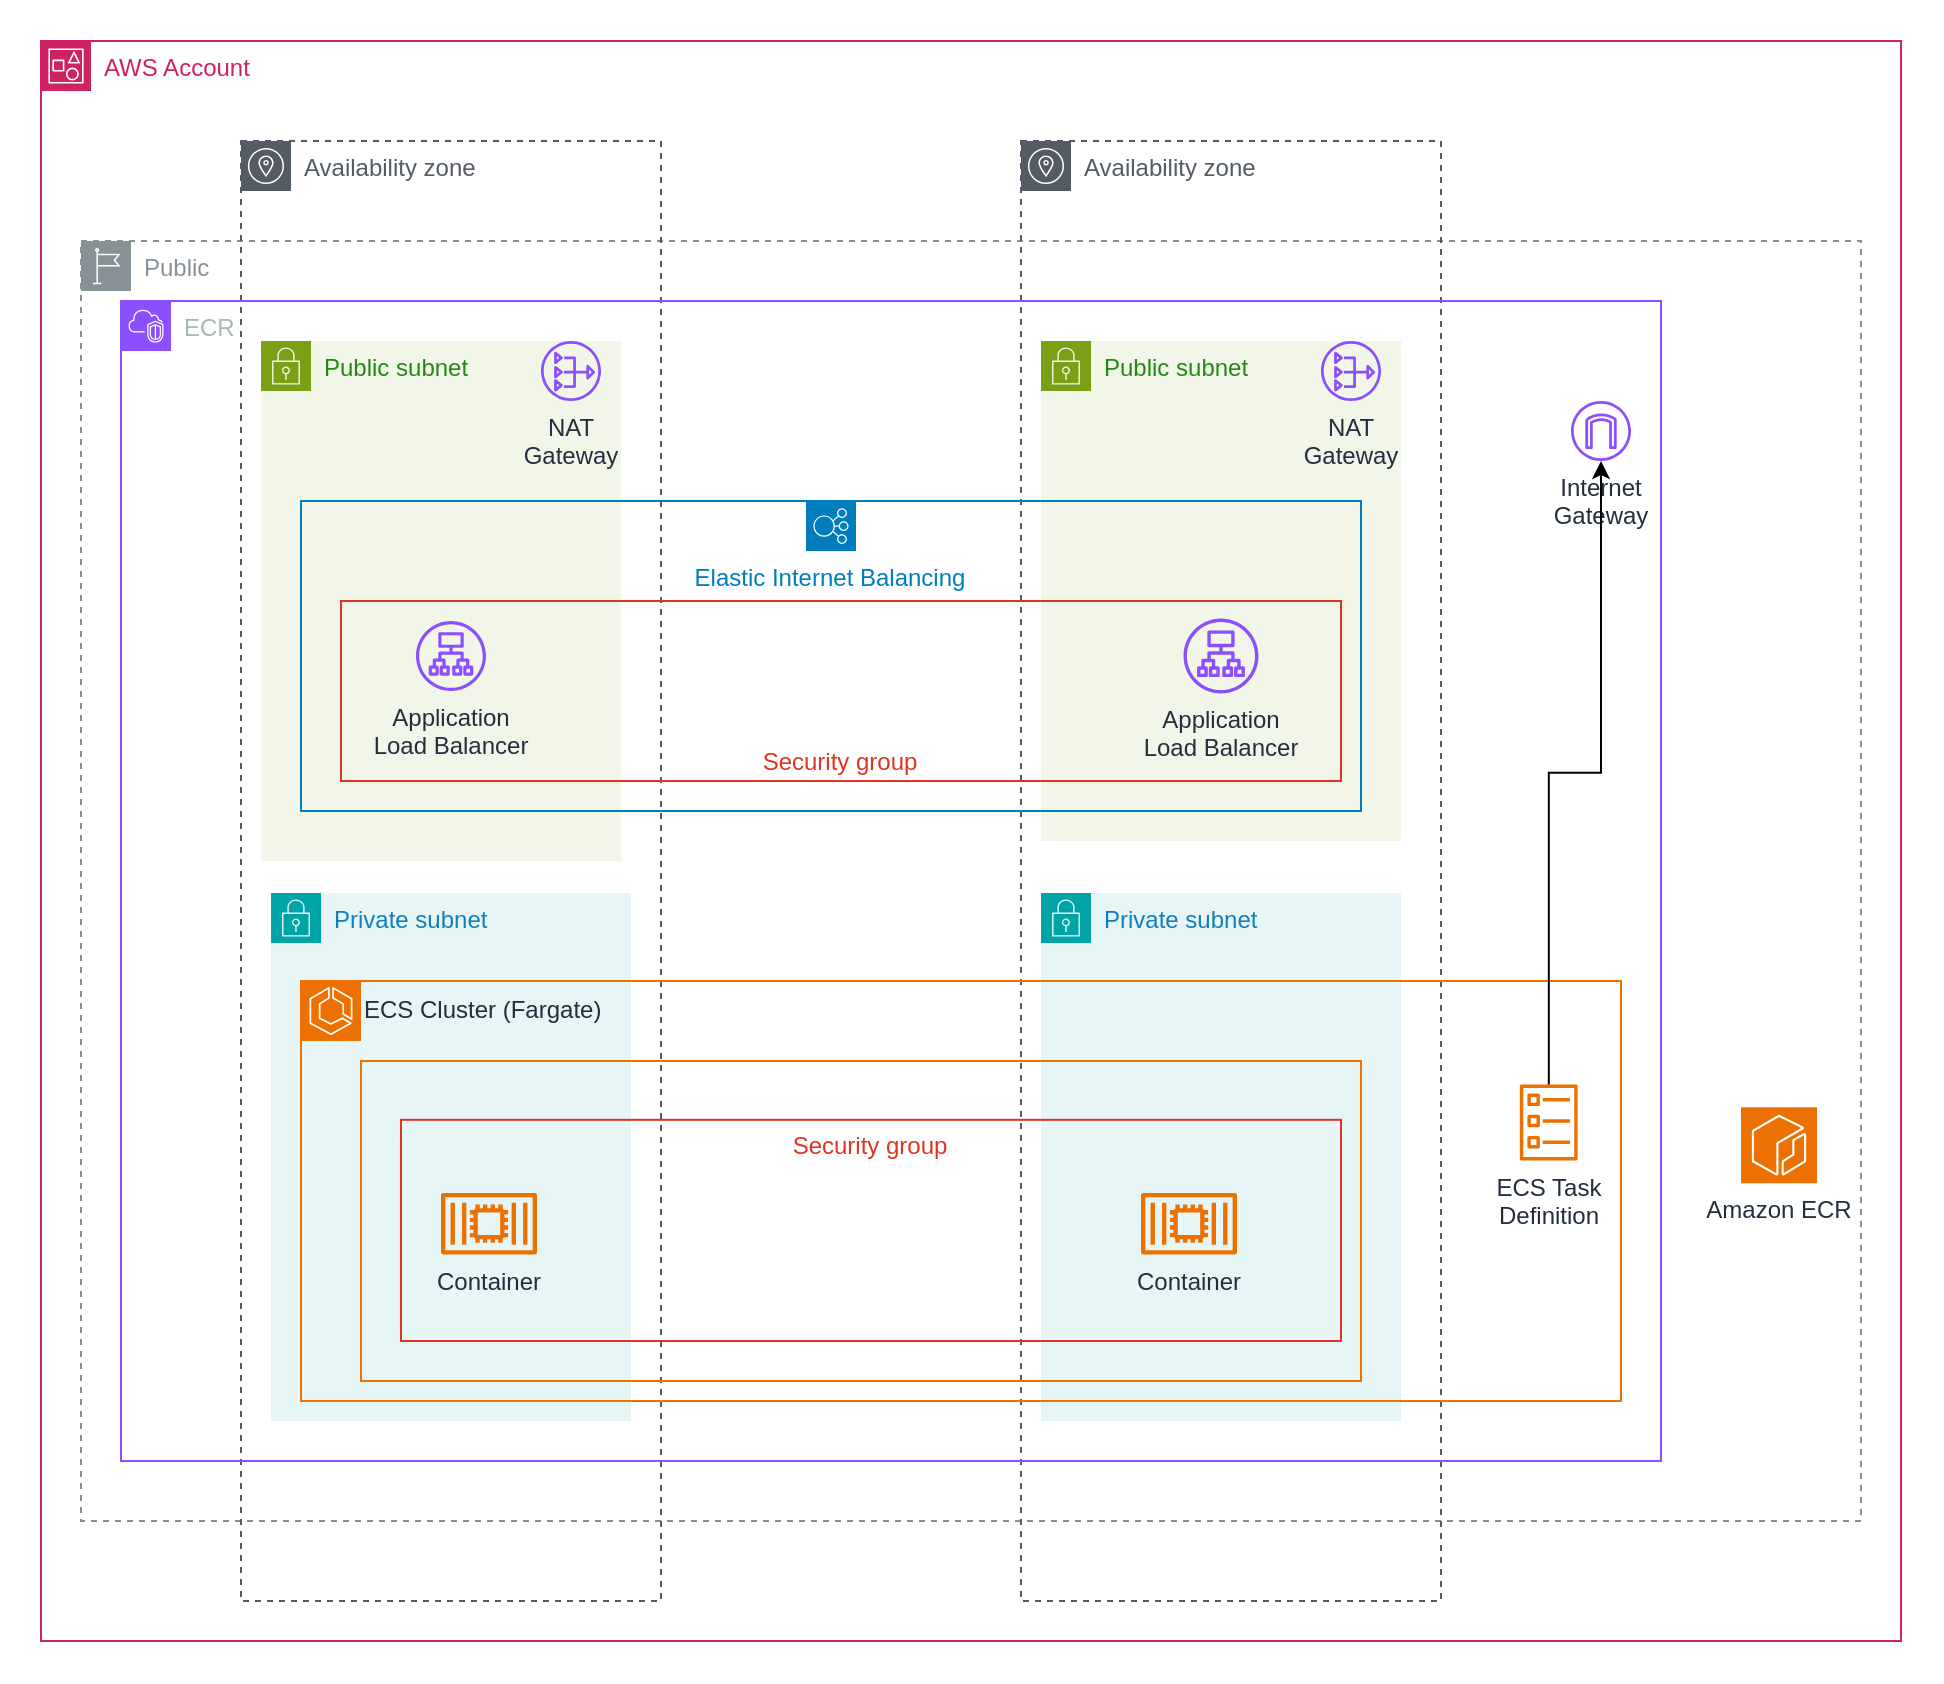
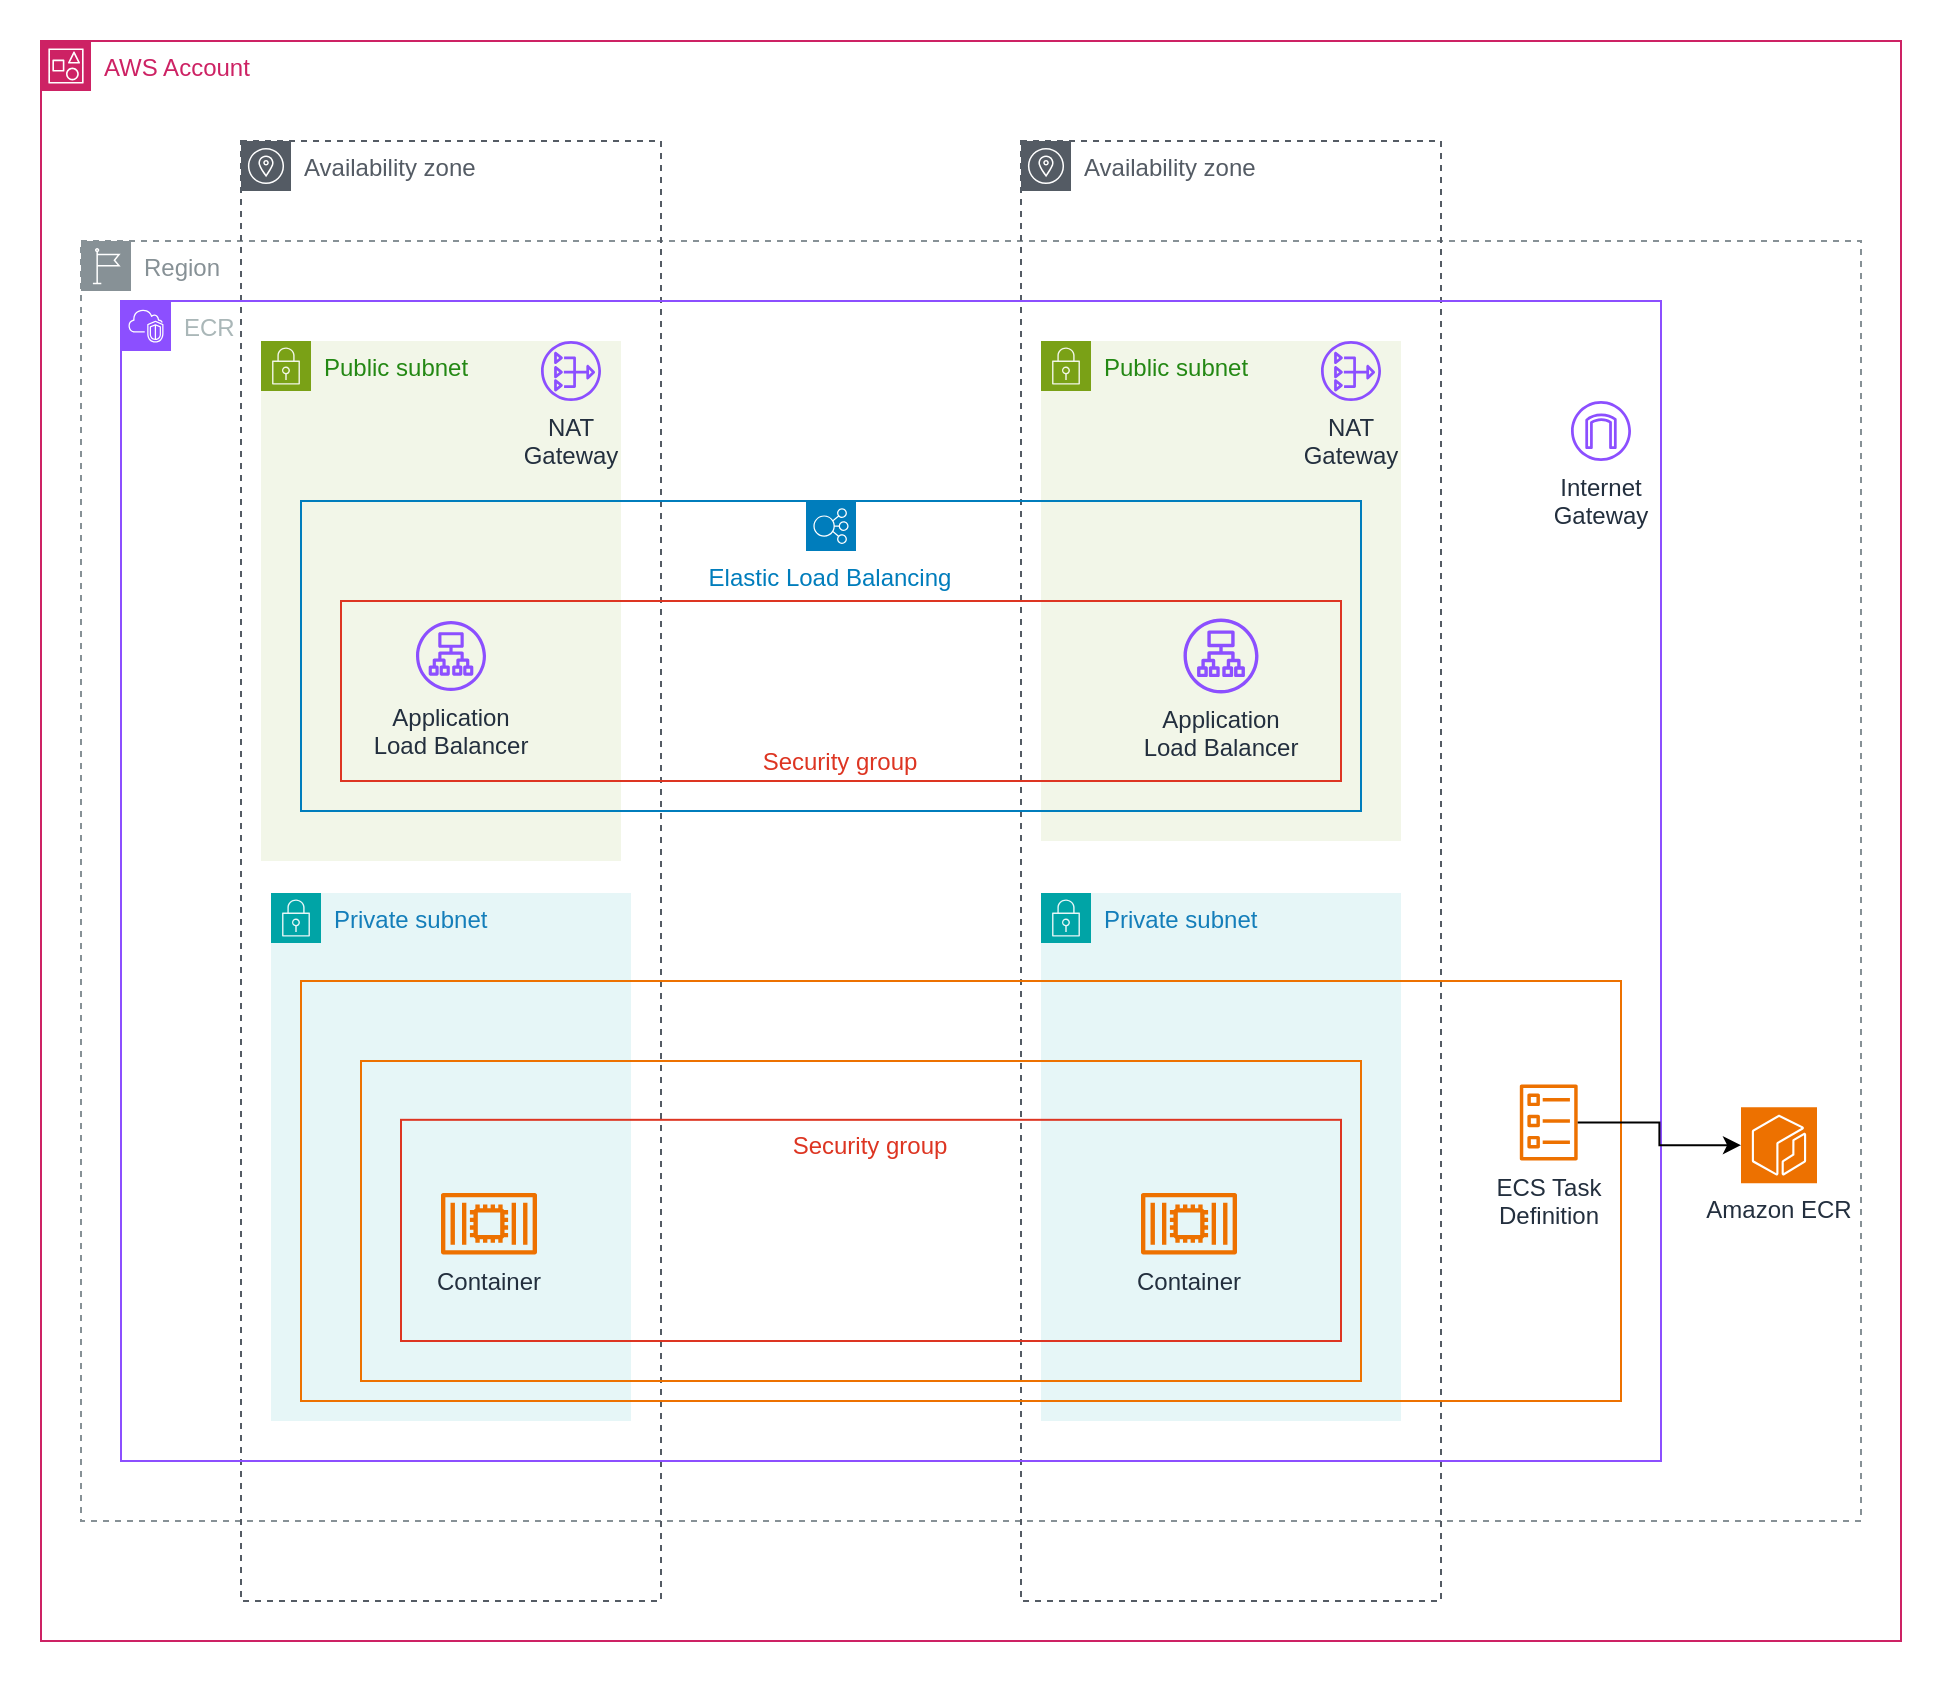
(179, 269) -> (182, 269)
(831, 579) -> (831, 579)
(1569, 773) -> (1618, 1123)
(331, 1011) -> none
